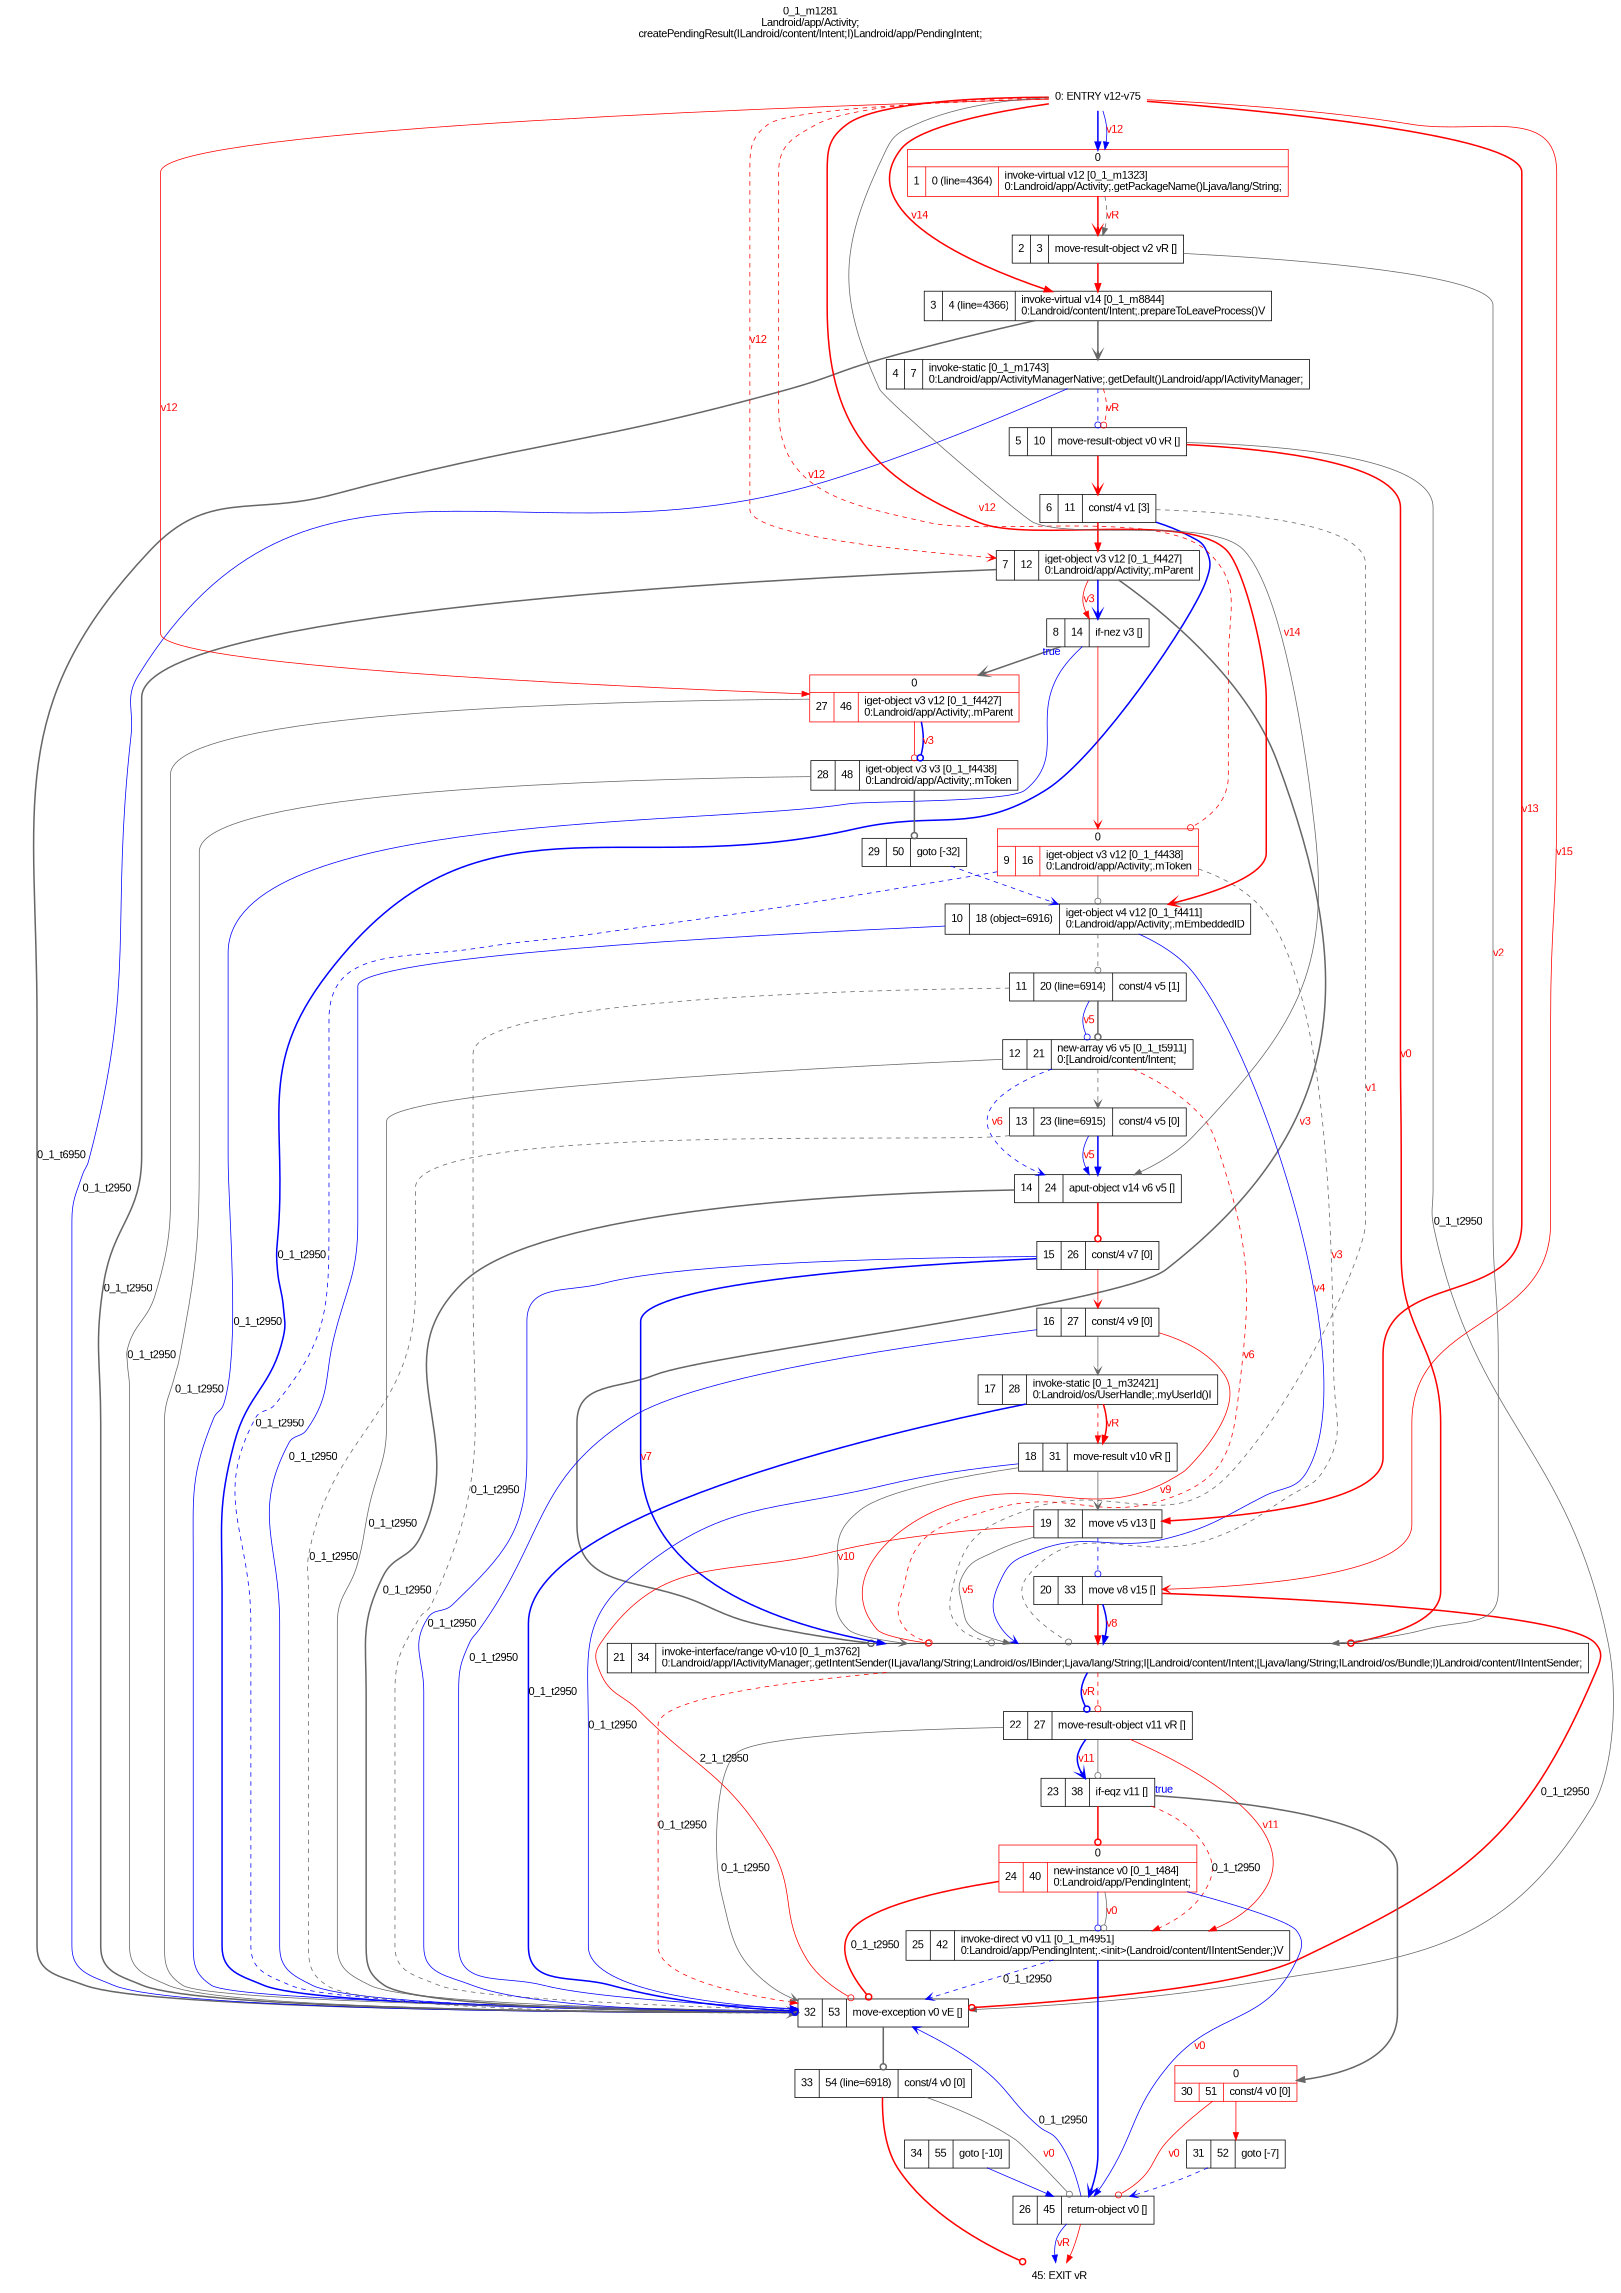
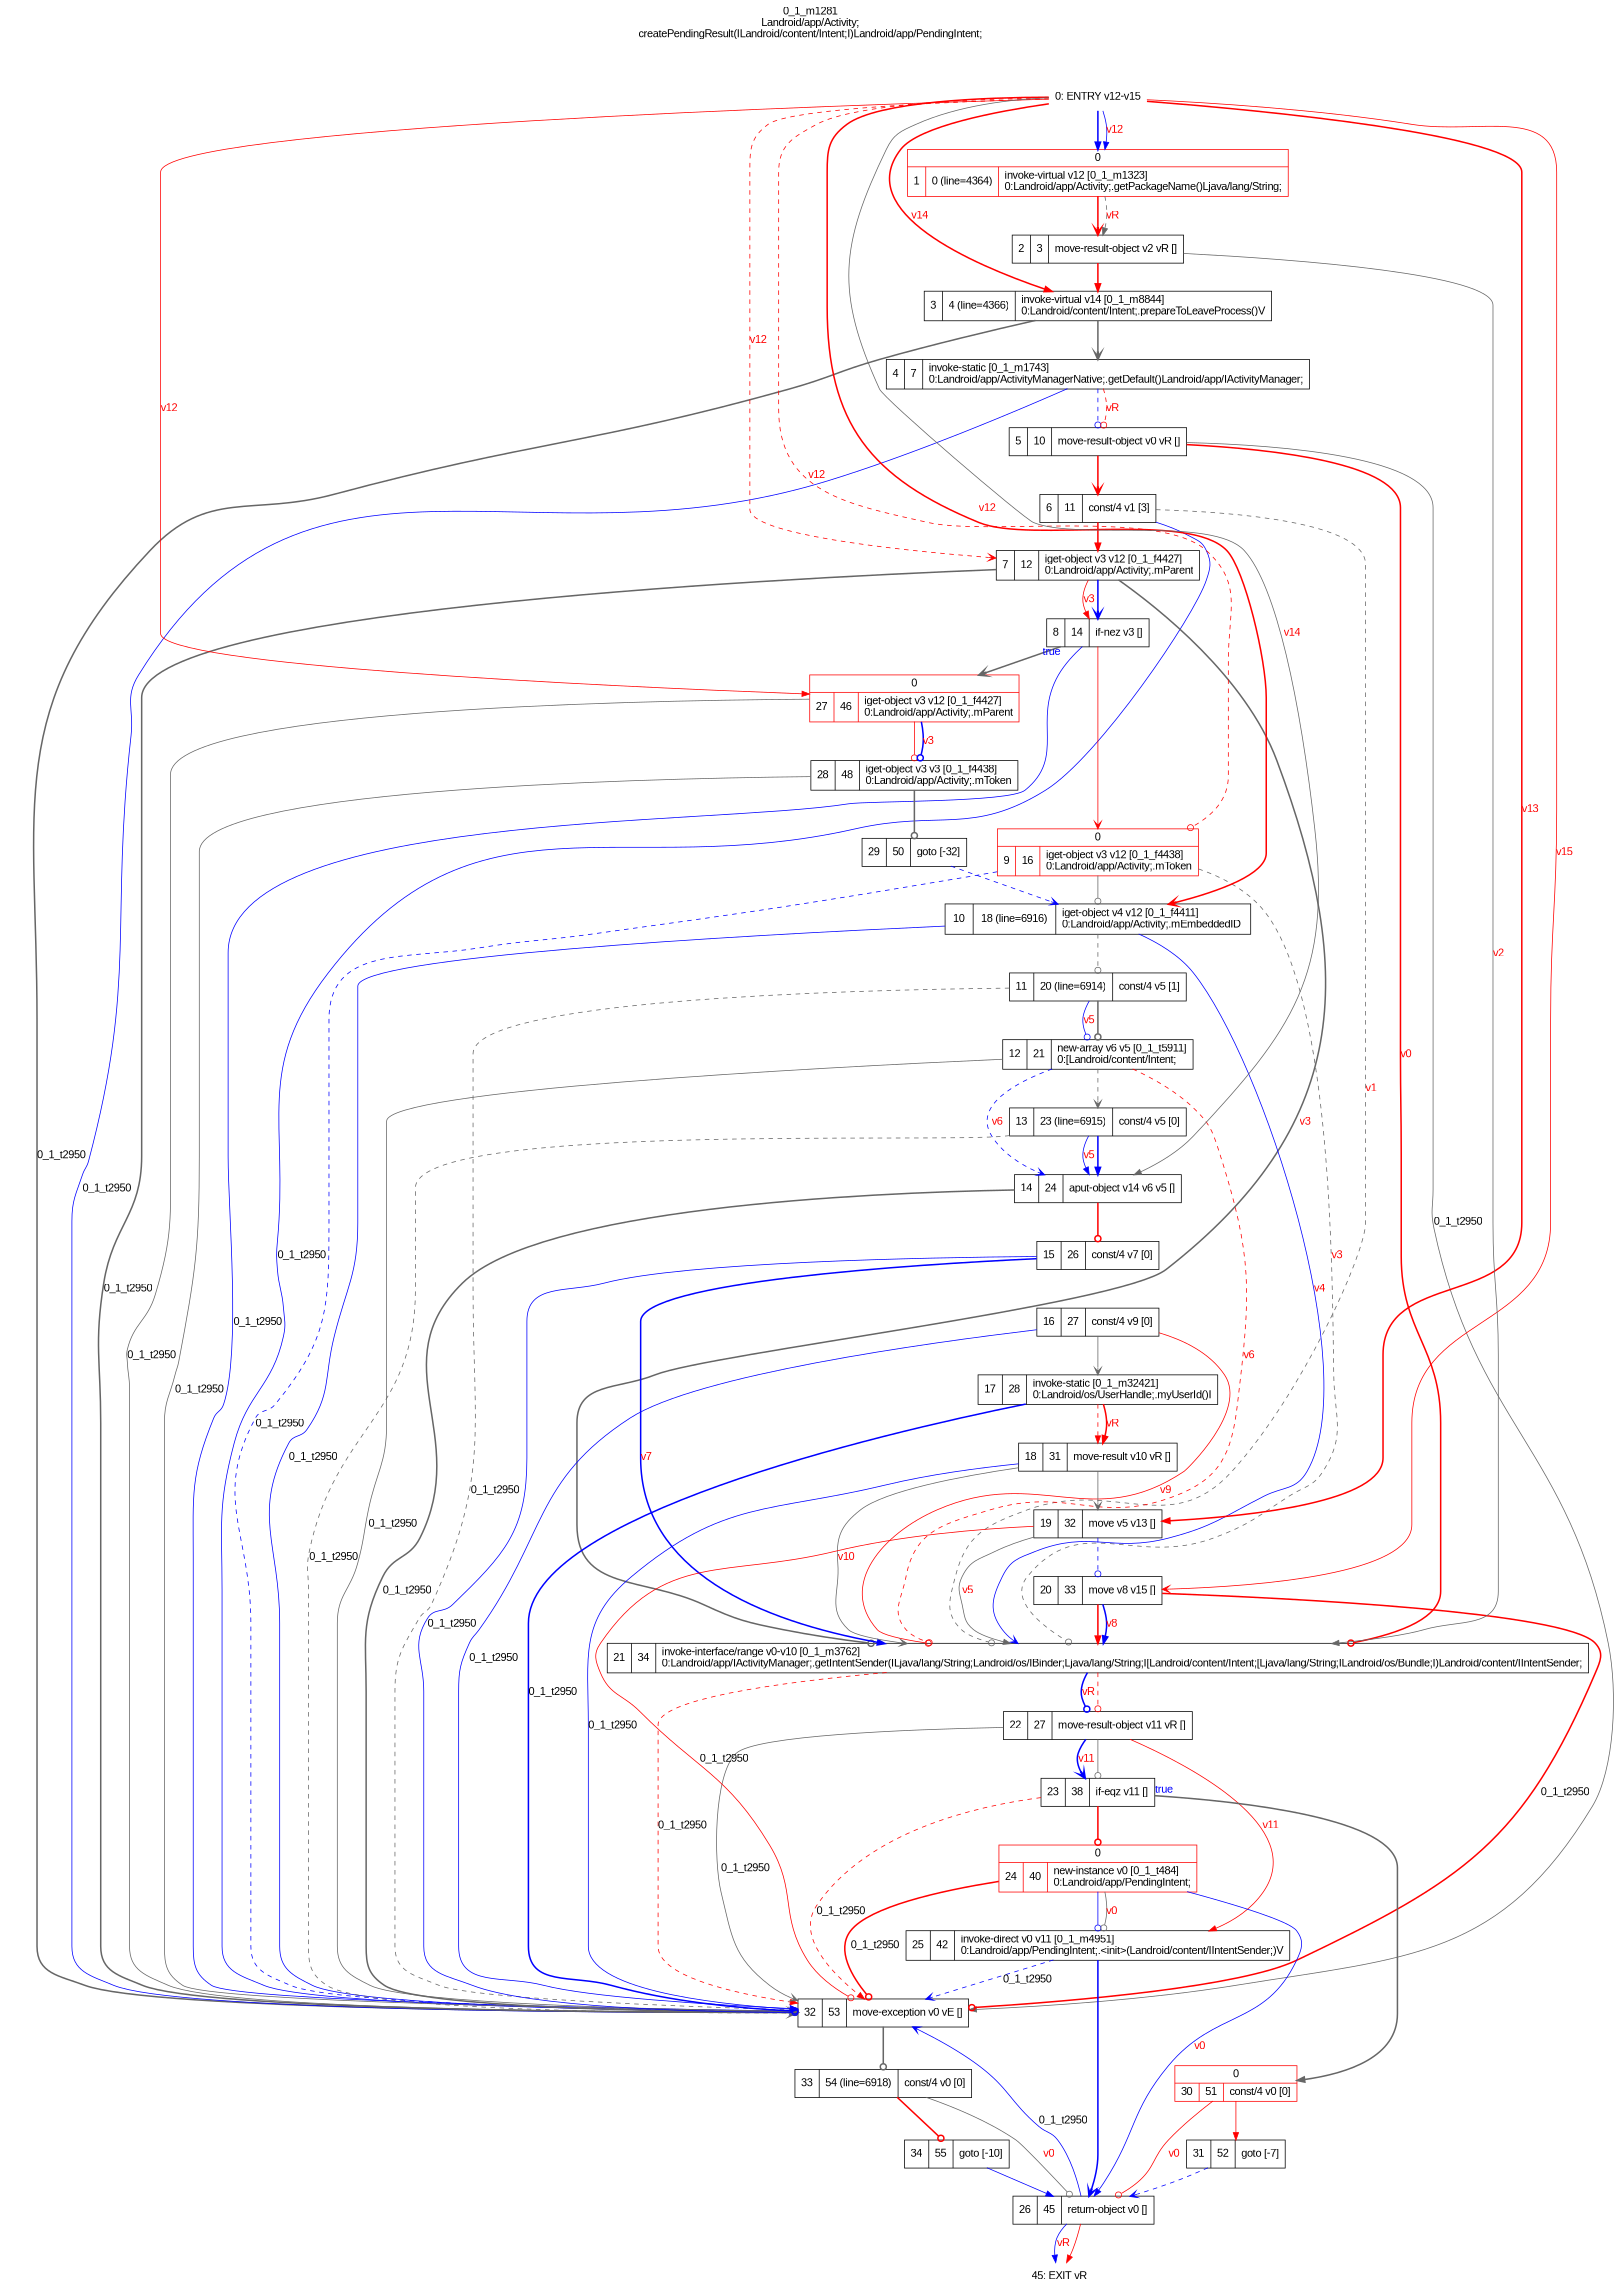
(1098, 97) -> (1098, 97)
(1014, 919) -> (1014, 919)
(61, 1155) -> (61, 1155)
(280, 1195) -> (280, 1195)
(1098, 1285) -> none
(724, 1759) -> (724, 1759)
(1212, 1864) -> (870, 1855)
(924, 2199) -> (918, 2117)
